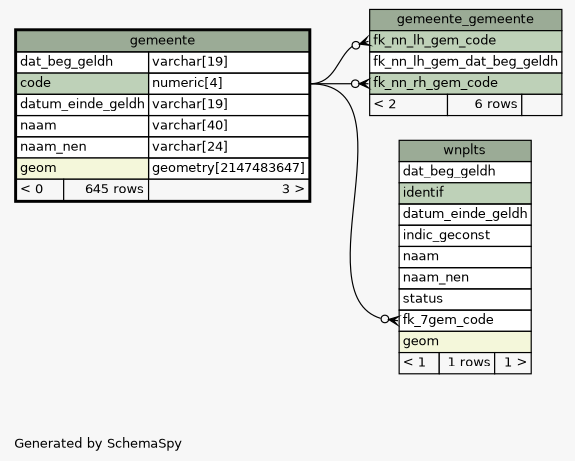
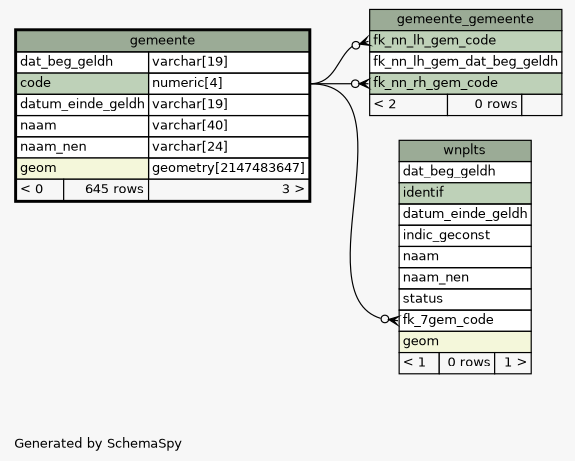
(496, 104) -> (496, 104)
(469, 363) -> (469, 363)
